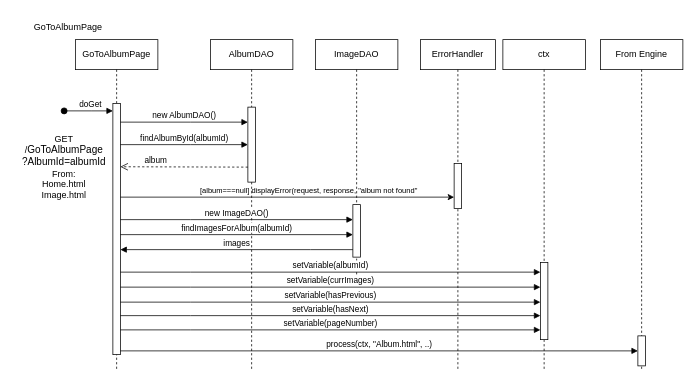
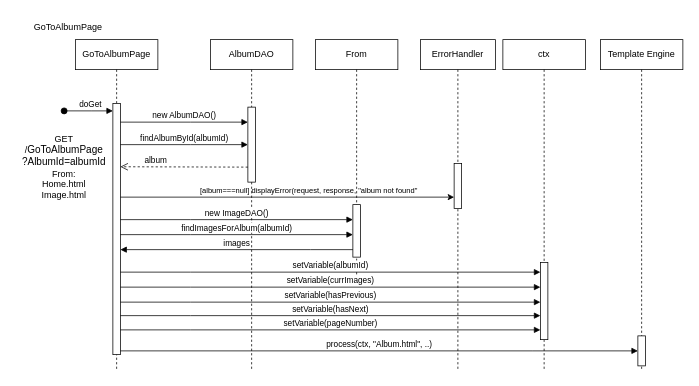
(357, 54) -> (357, 54)
(642, 54) -> (642, 54)
